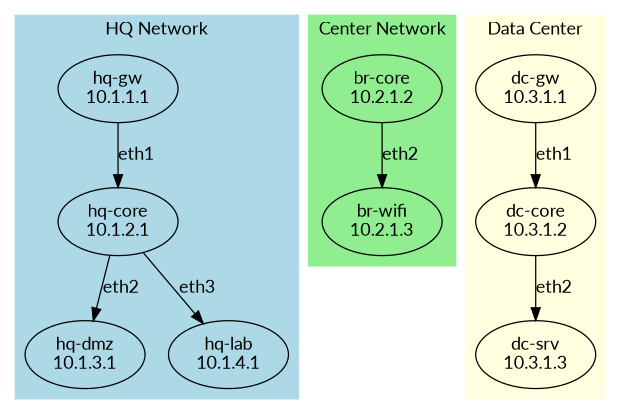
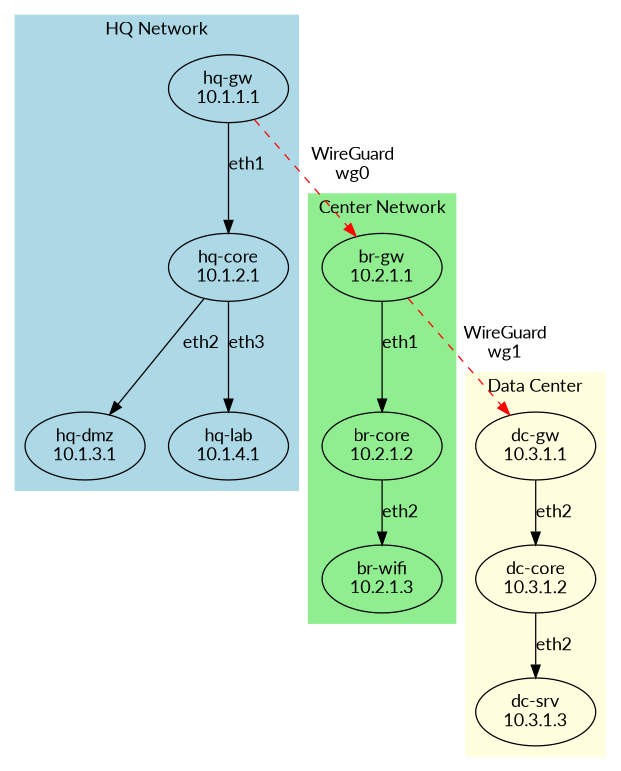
(554, 155) -> (554, 513)
none -> (382, 267)
